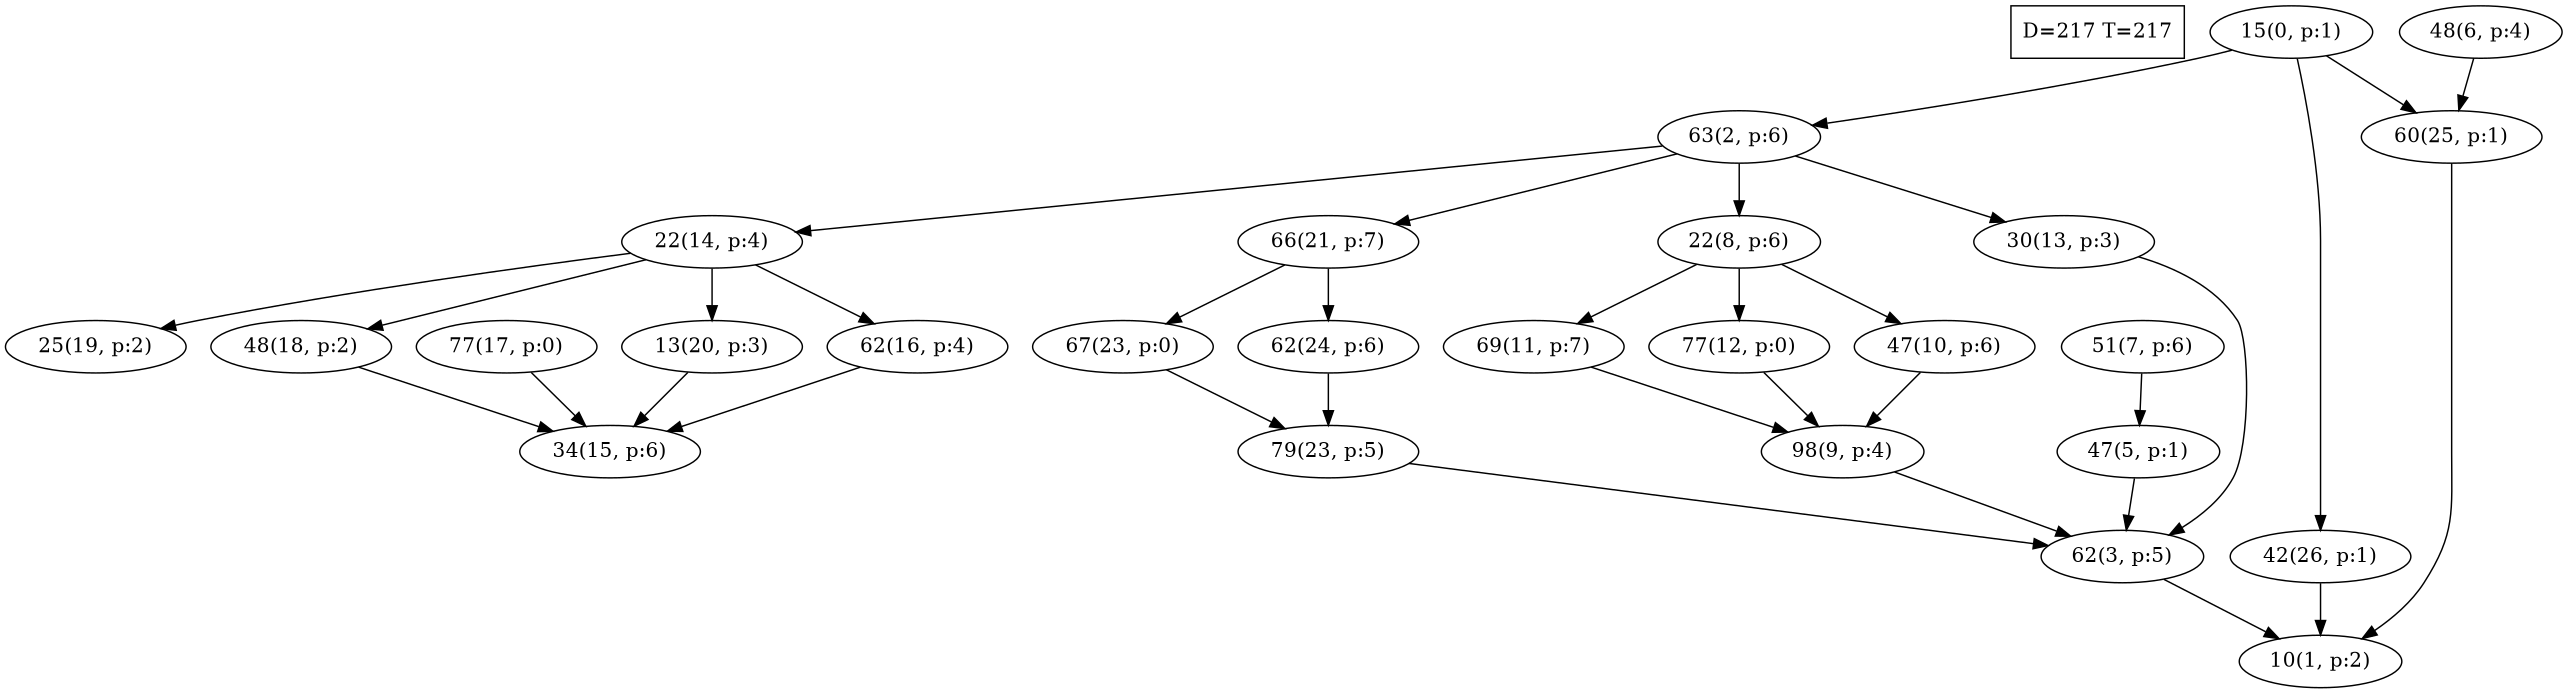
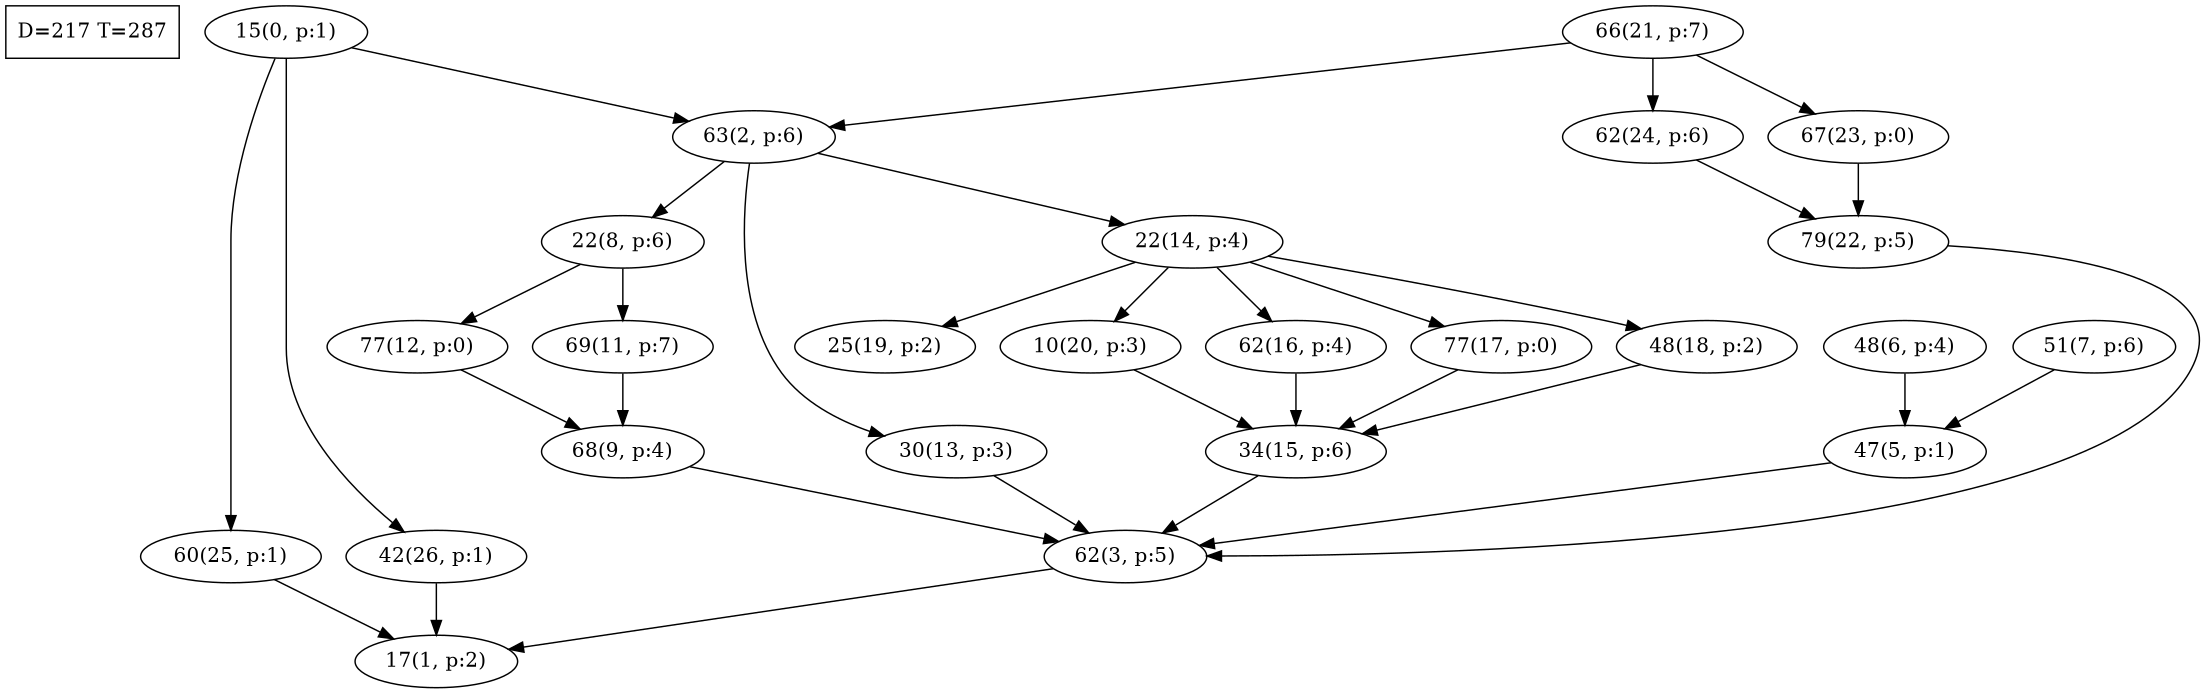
(2098, 32) -> (93, 32)
(2468, 77) -> (1905, 392)
(1543, 187) -> (1208, 84)
none -> (1340, 292)
(712, 347) -> (1091, 347)
(1945, 347) -> none
(1328, 452) -> (1858, 242)
(1843, 452) -> (623, 452)
none -> (1217, 500)
(2320, 661) -> (436, 661)
